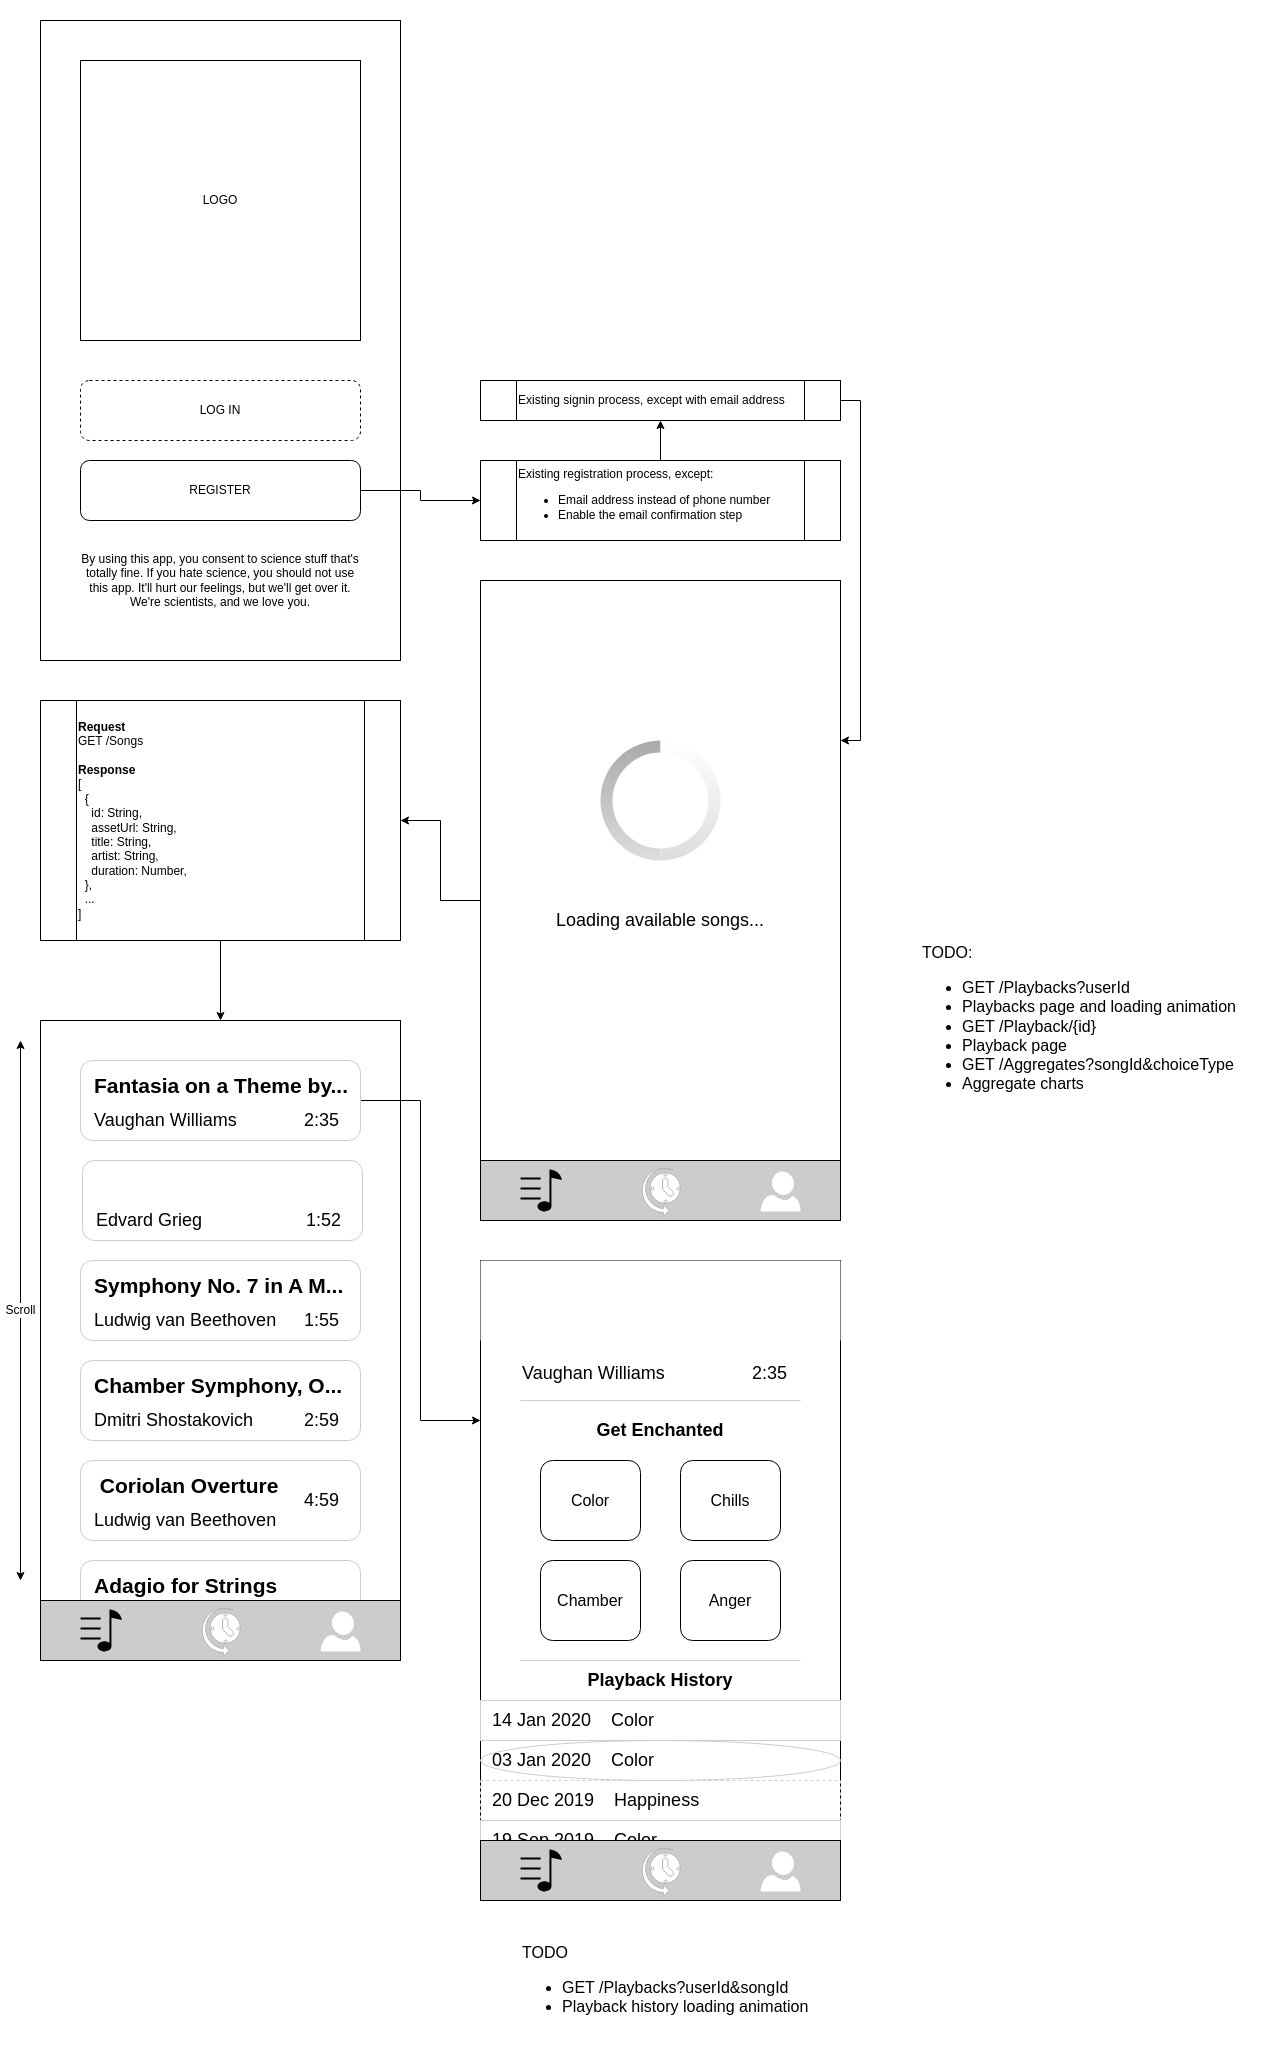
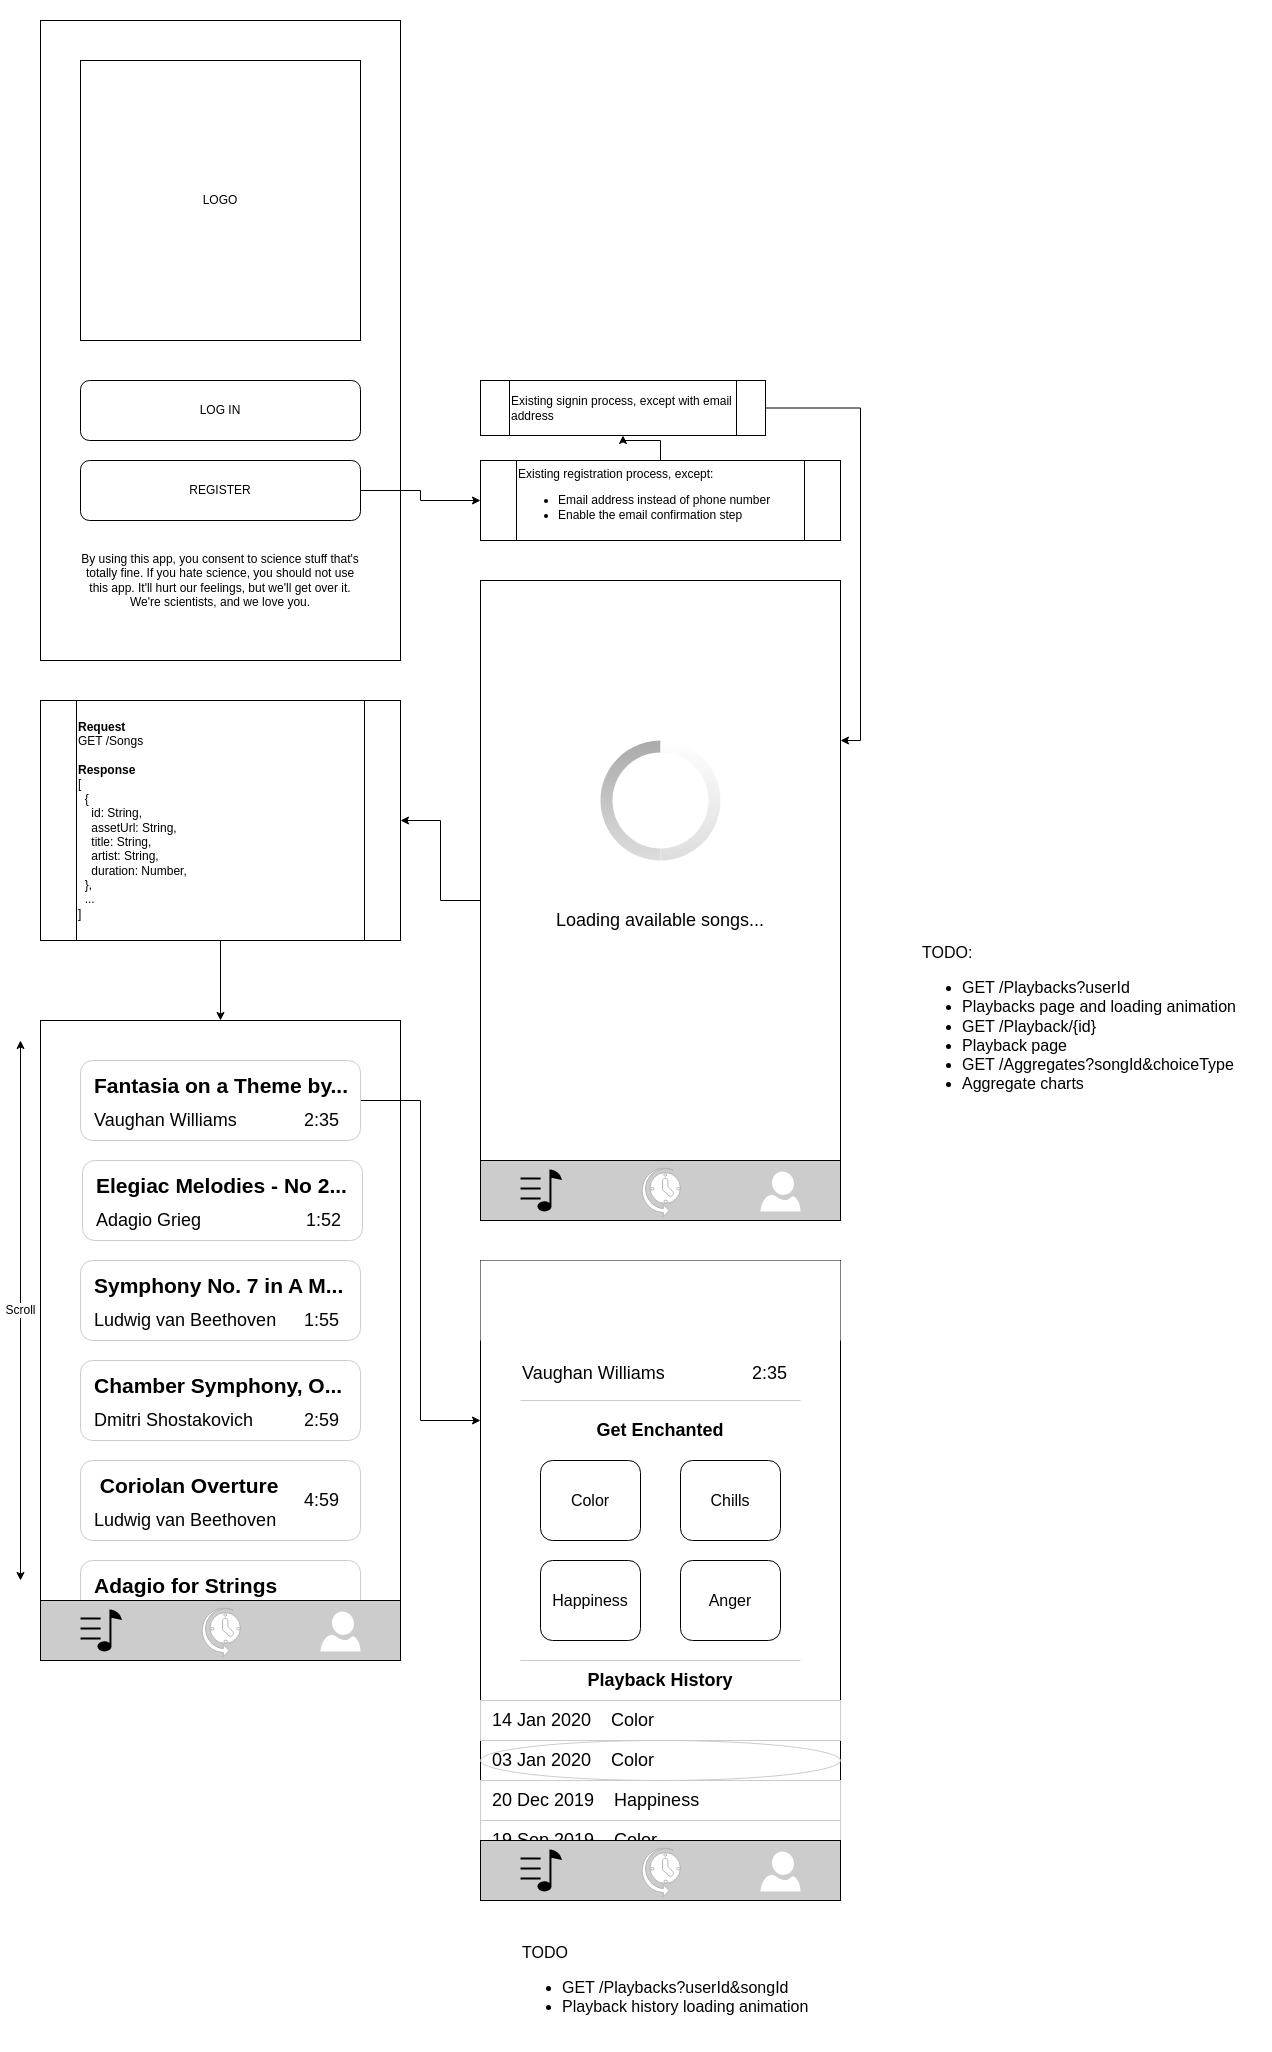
(661, 401) -> (623, 408)
(221, 411) -> (221, 411)
none -> (225, 1186)
(152, 1221) -> (150, 1221)
(591, 1601) -> (591, 1601)
(661, 1801) -> (661, 1801)
